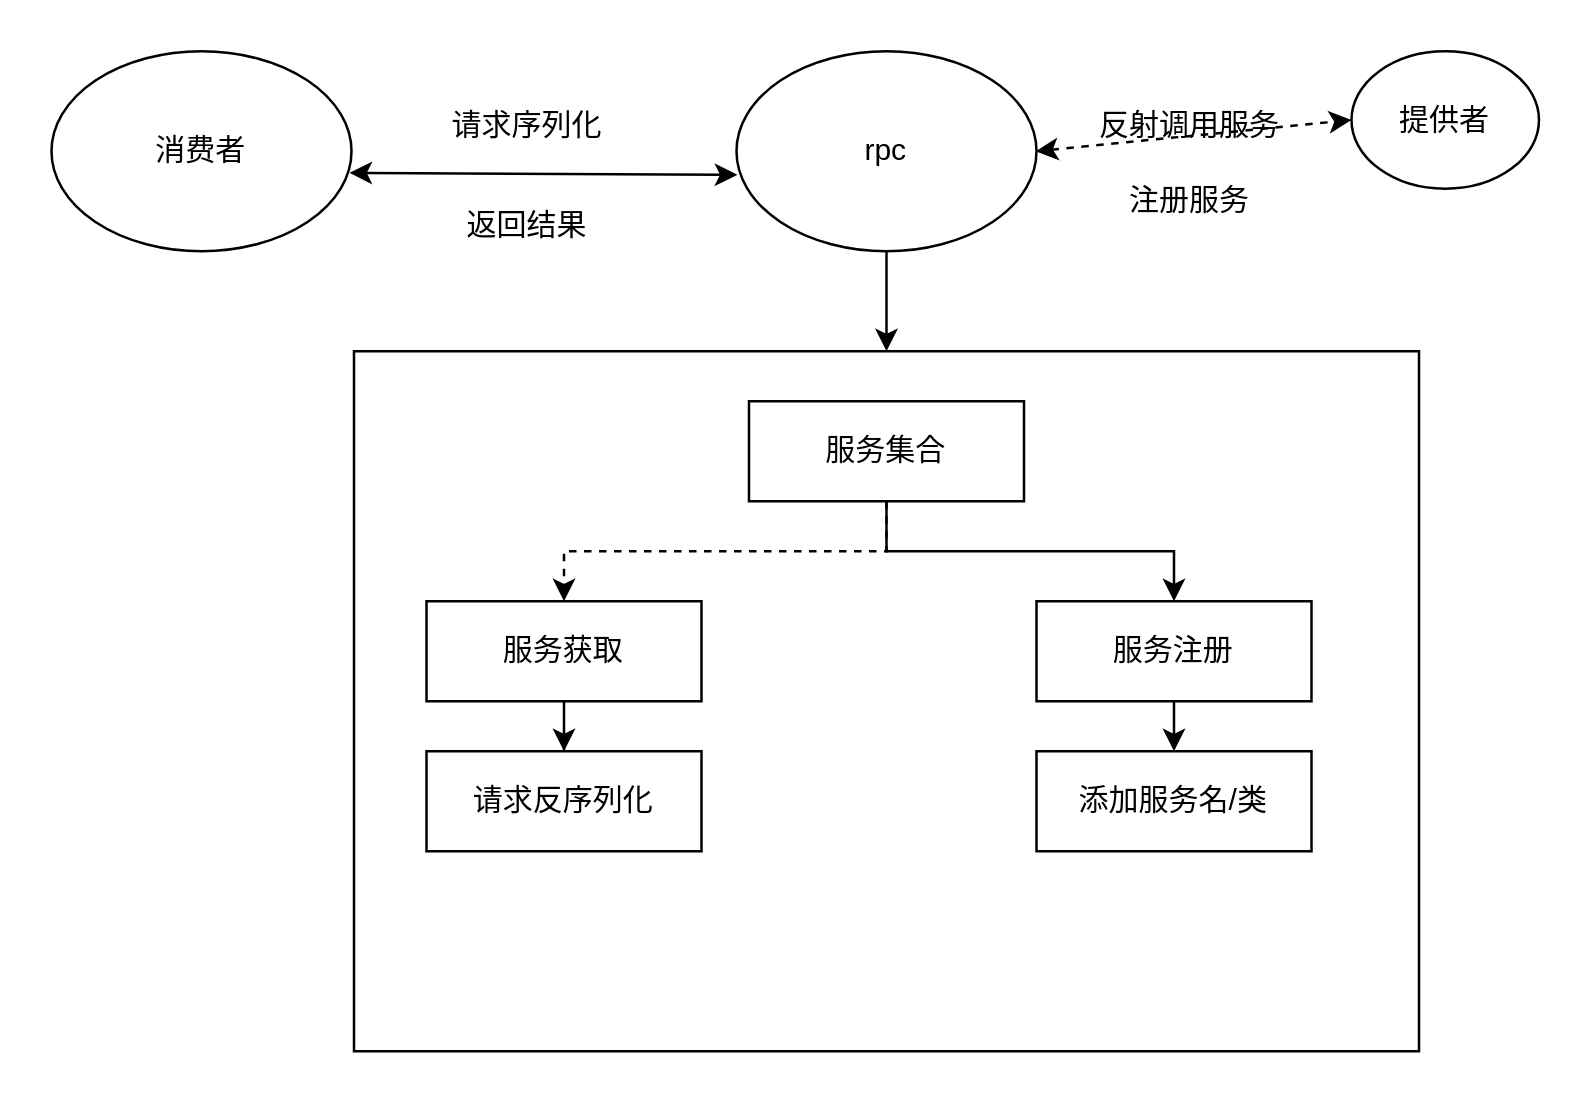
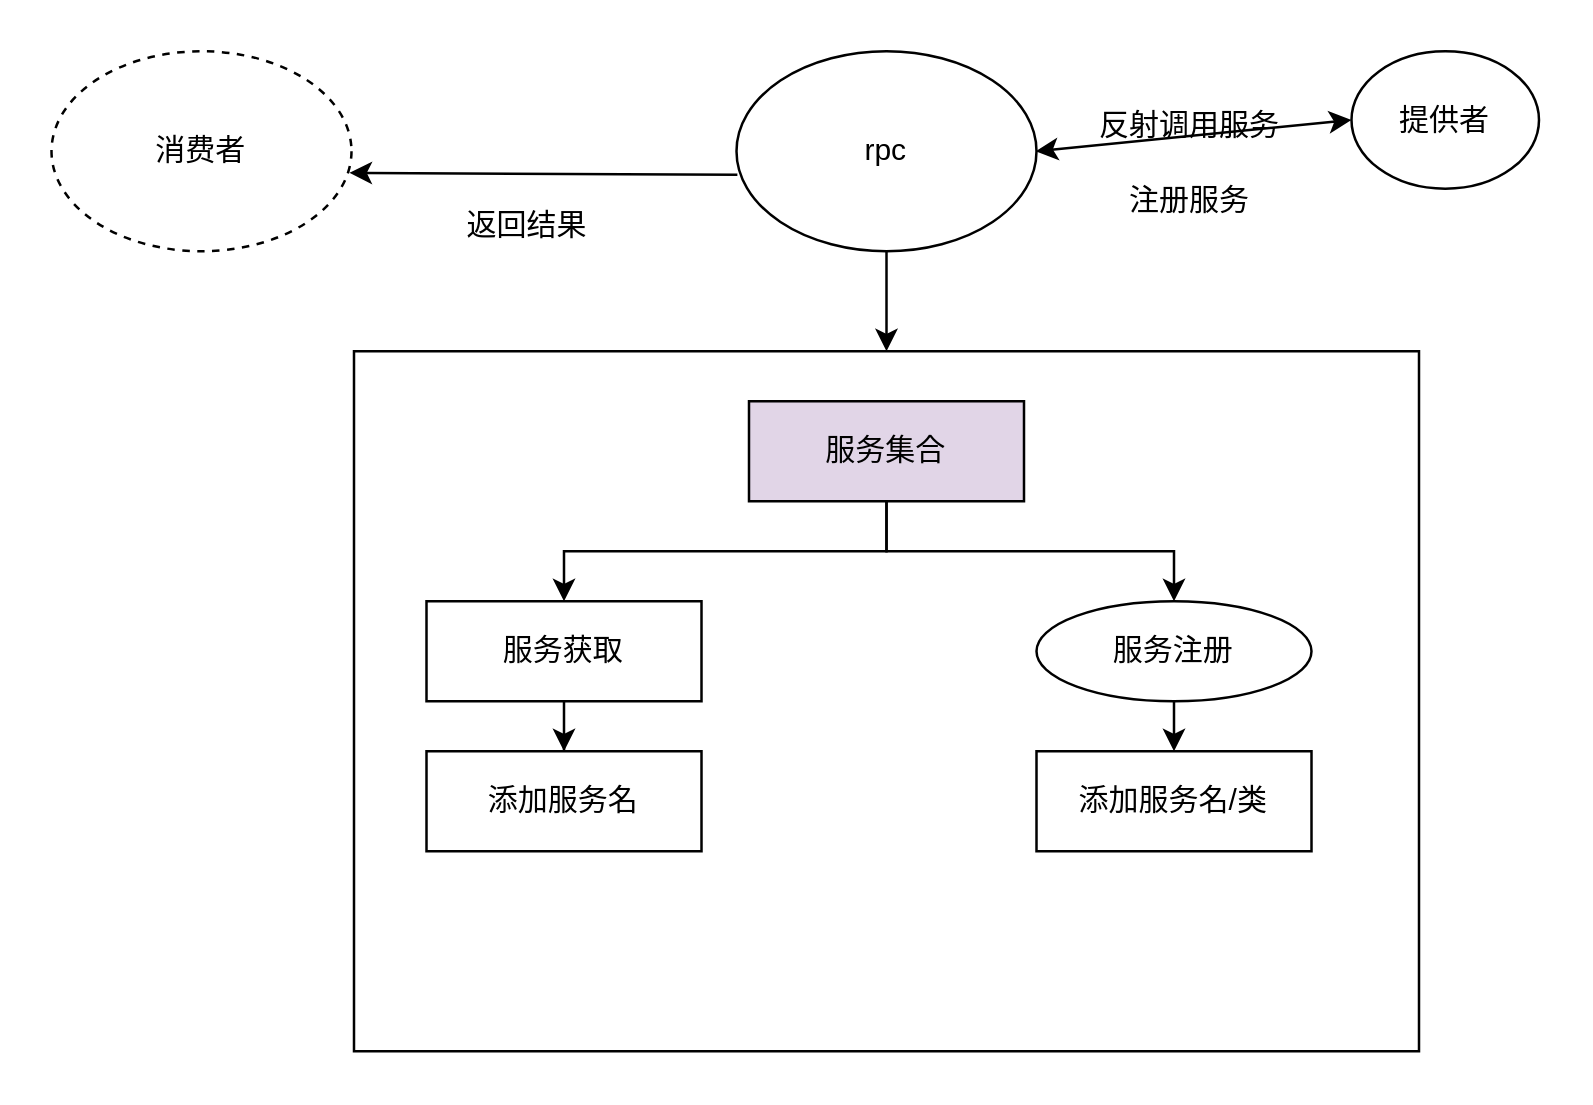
(526, 126) -> none
(1135, 141) -> (1135, 141)
(201, 151) -> (201, 151)
(719, 175) -> (727, 175)
(886, 451) -> (886, 451)
(705, 551) -> (705, 551)
(1174, 651) -> (1174, 651)
(564, 801) -> (564, 801)
